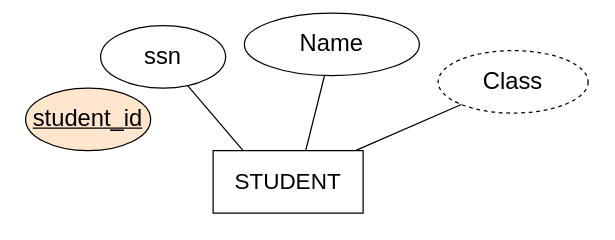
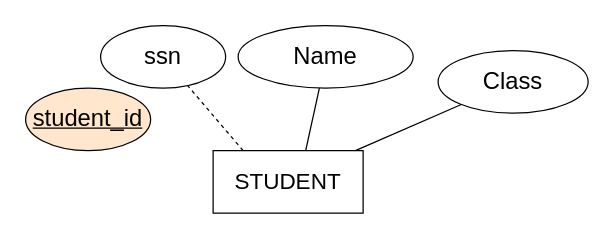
(332, 44) -> (326, 57)
(513, 82) -> (513, 82)
(215, 118) -> (215, 118)
